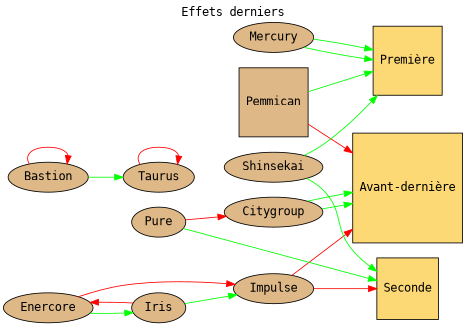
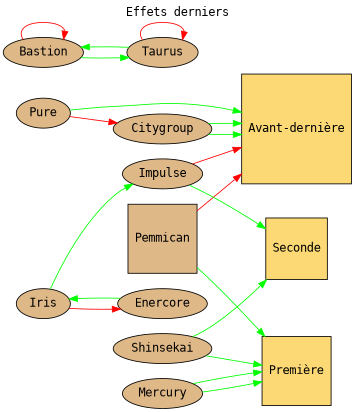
none -> (109, 47)
(276, 253) -> (152, 104)
(152, 283) -> none
(341, 289) -> (224, 203)
